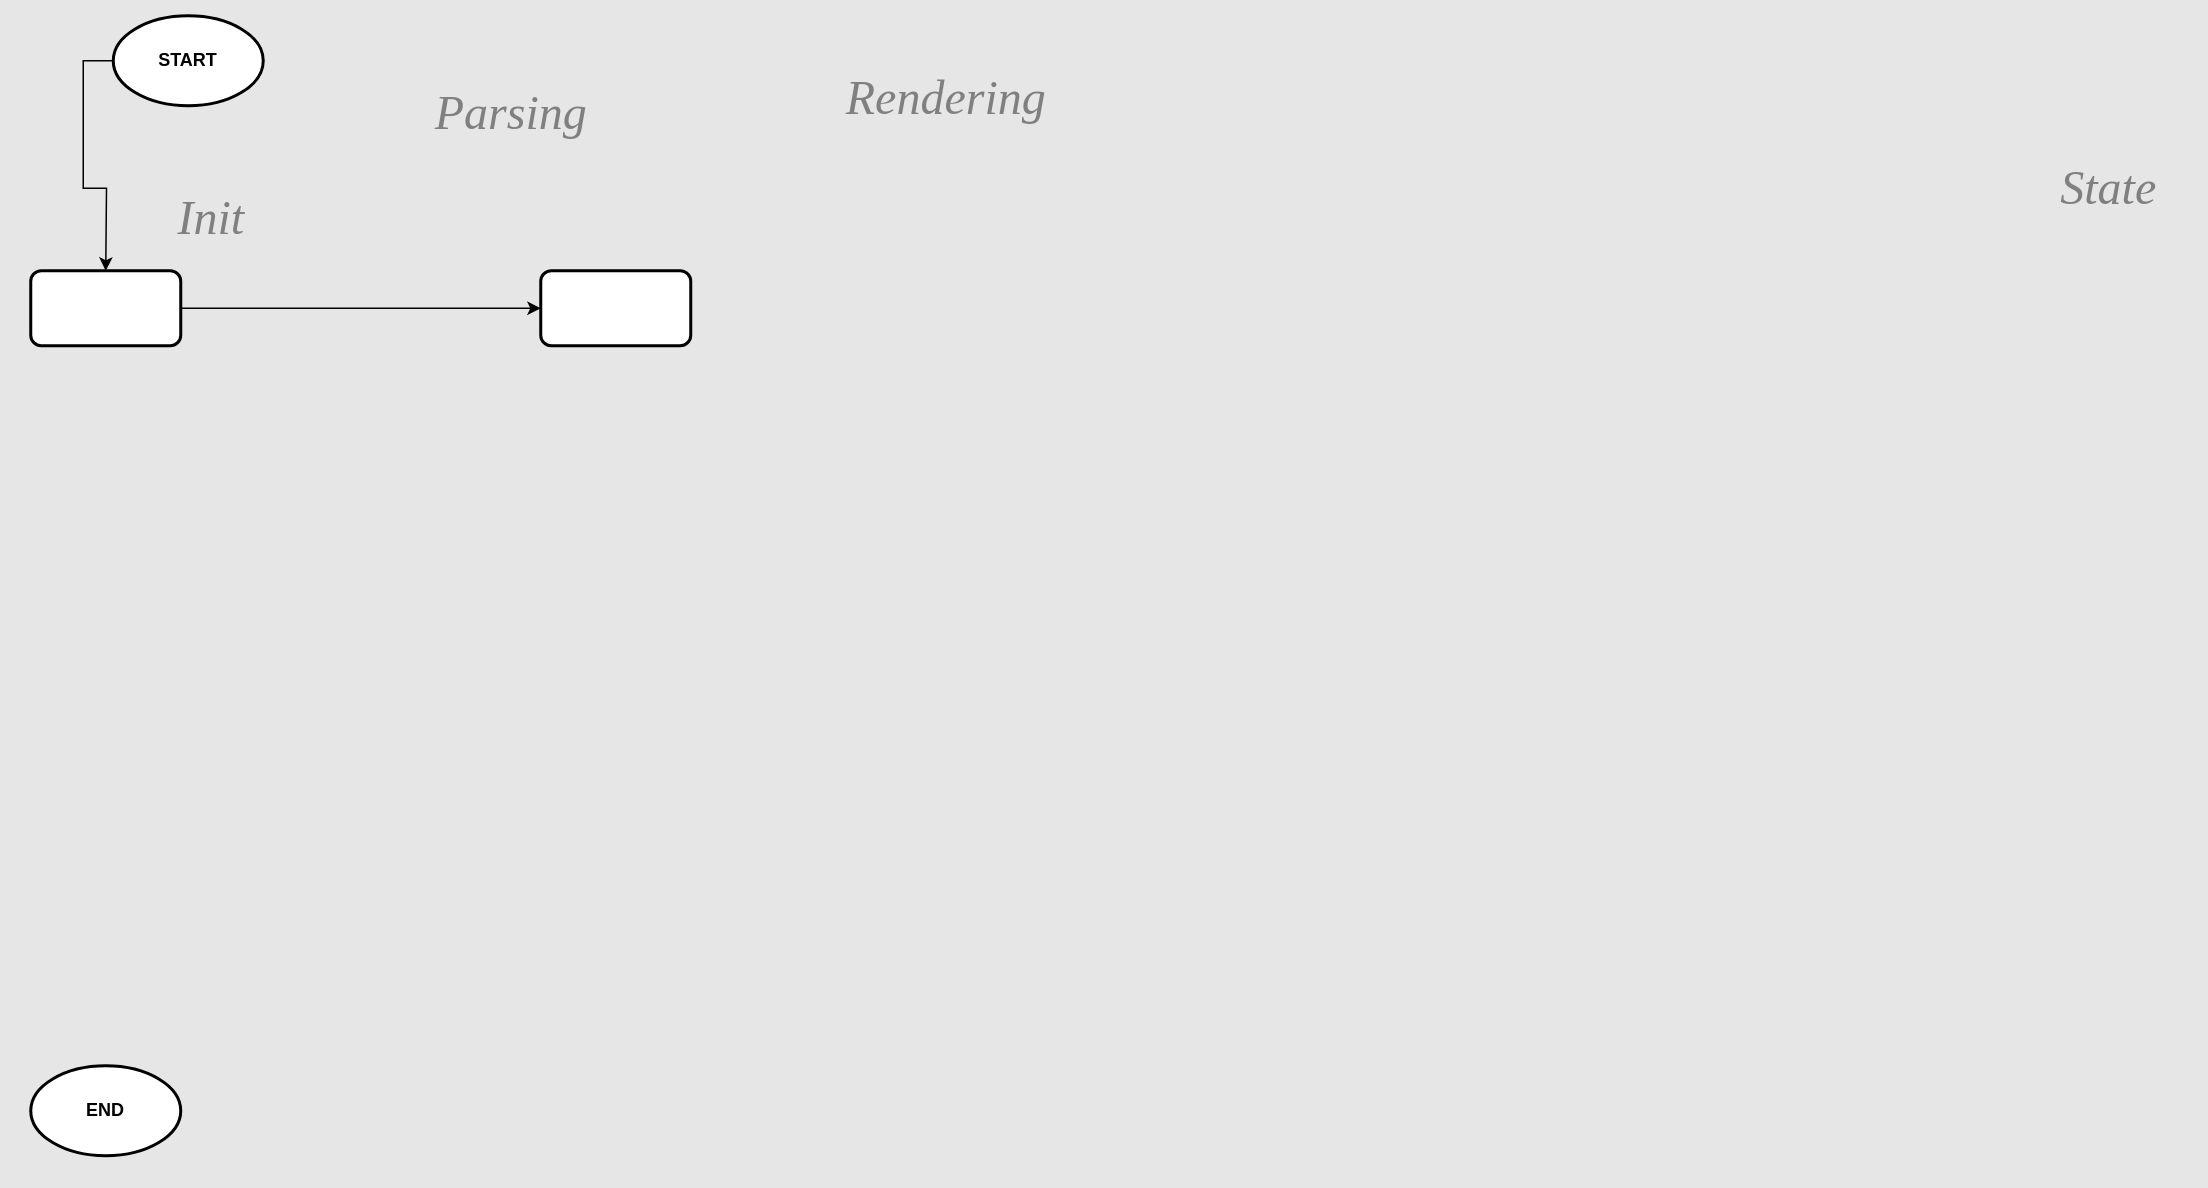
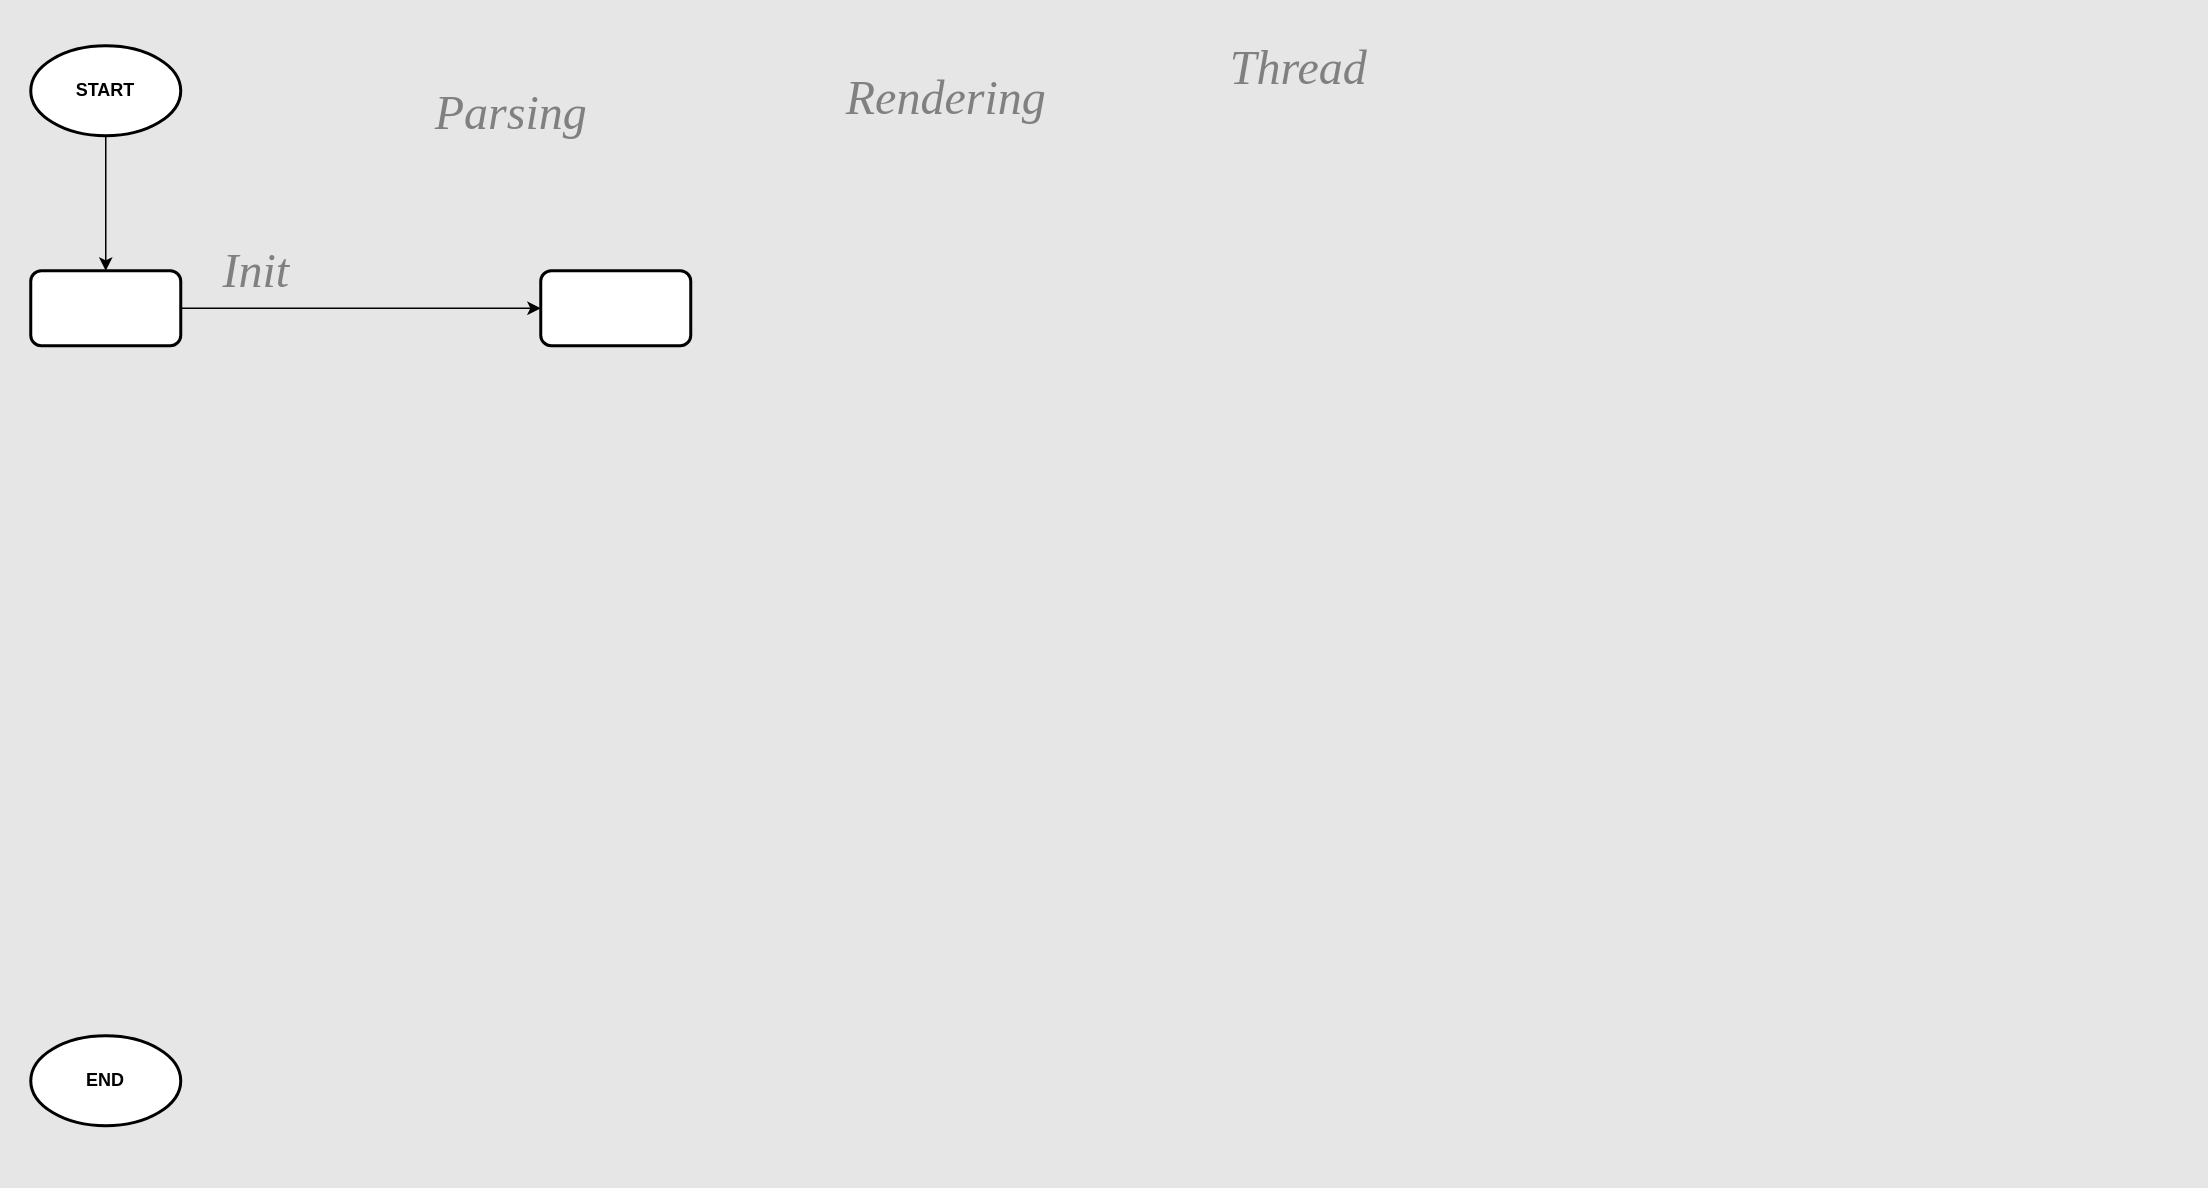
(188, 61) -> (106, 91)
none -> (1298, 68)
(2108, 188) -> none
(211, 218) -> (256, 271)
(106, 1111) -> (106, 1081)
